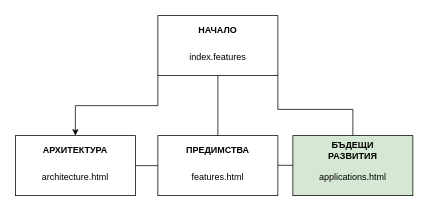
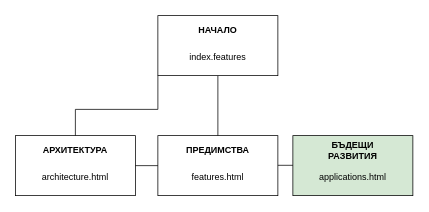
(115, 105) -> (119, 109)
(312, 109) -> none
